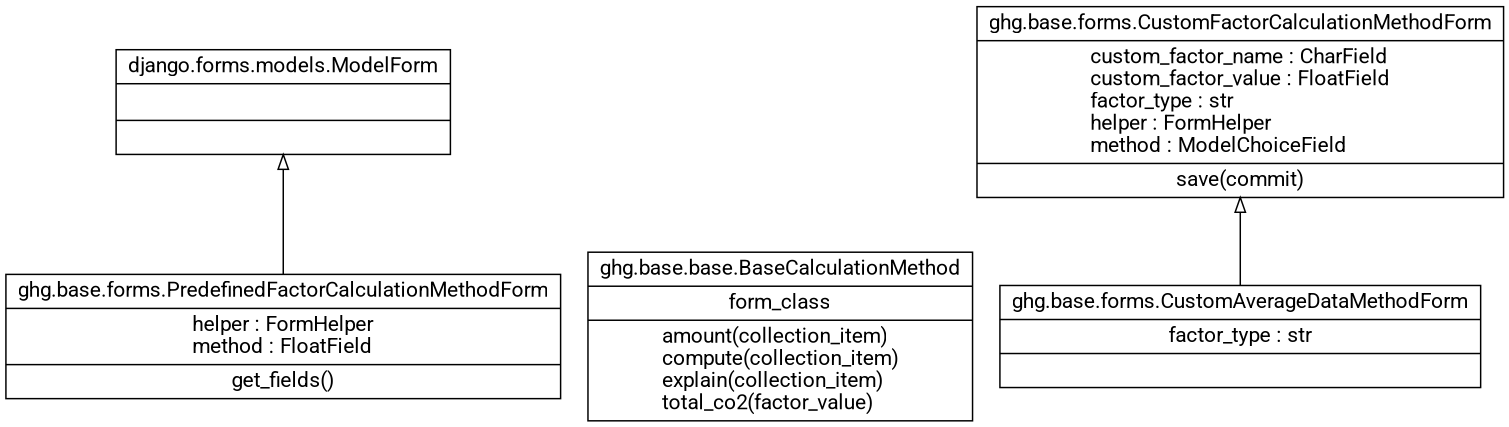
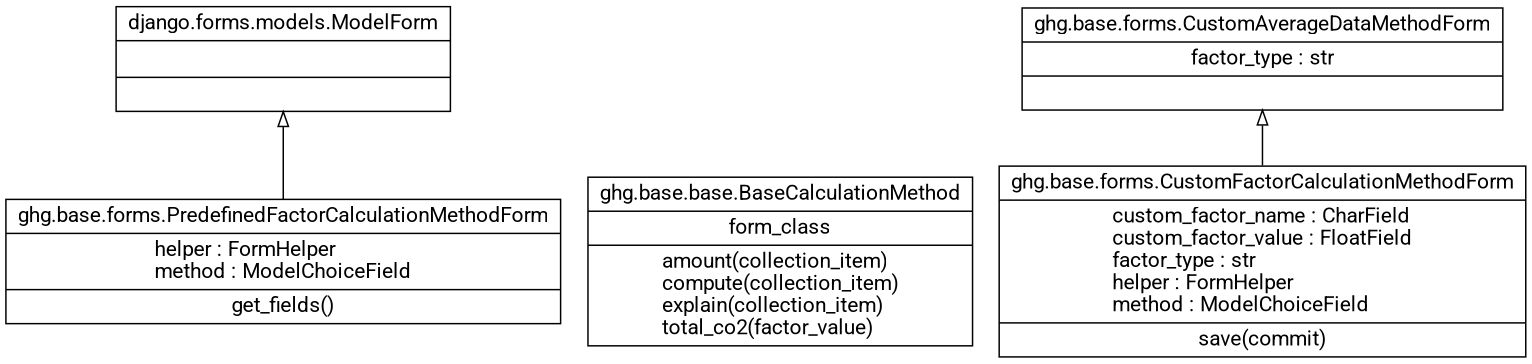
(1240, 249) -> (1262, 145)
(283, 347) -> (283, 272)
